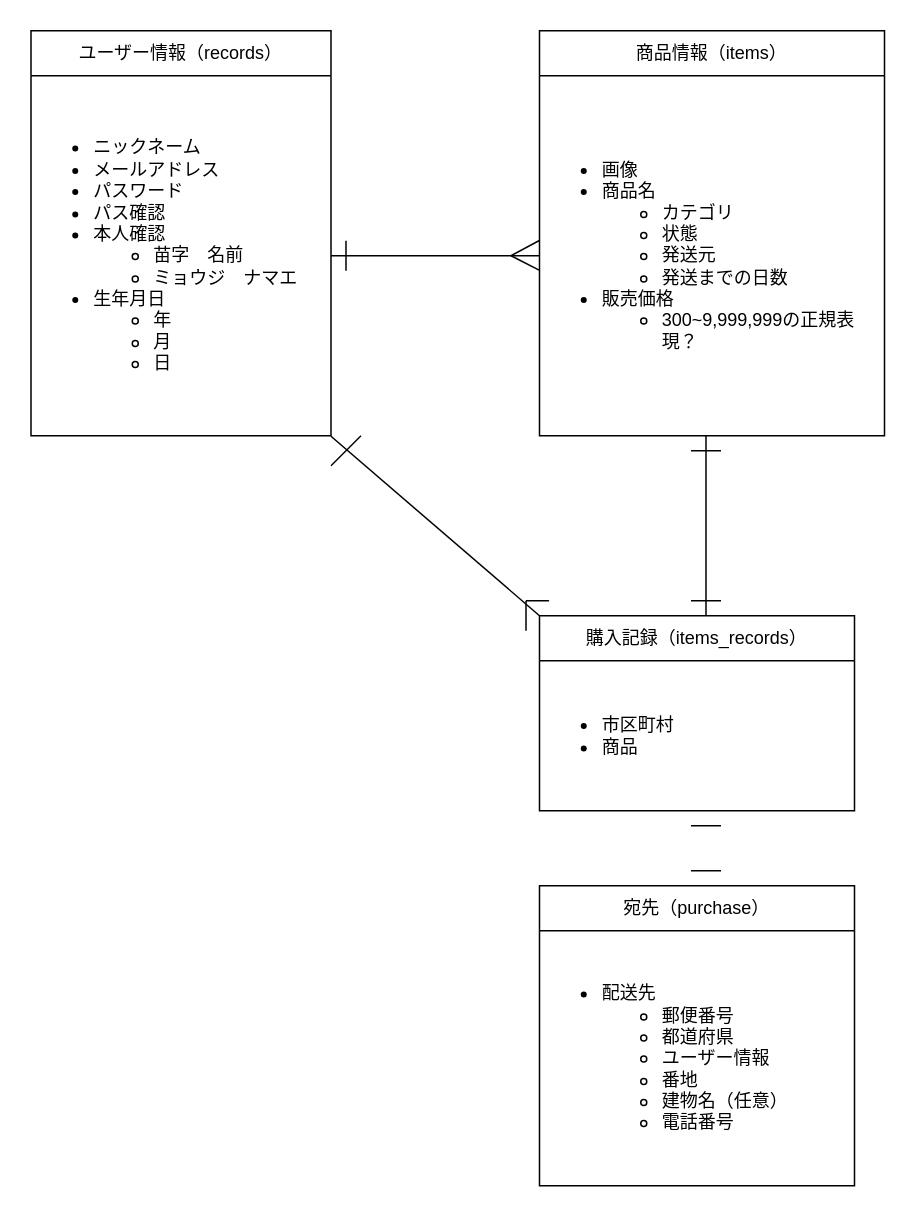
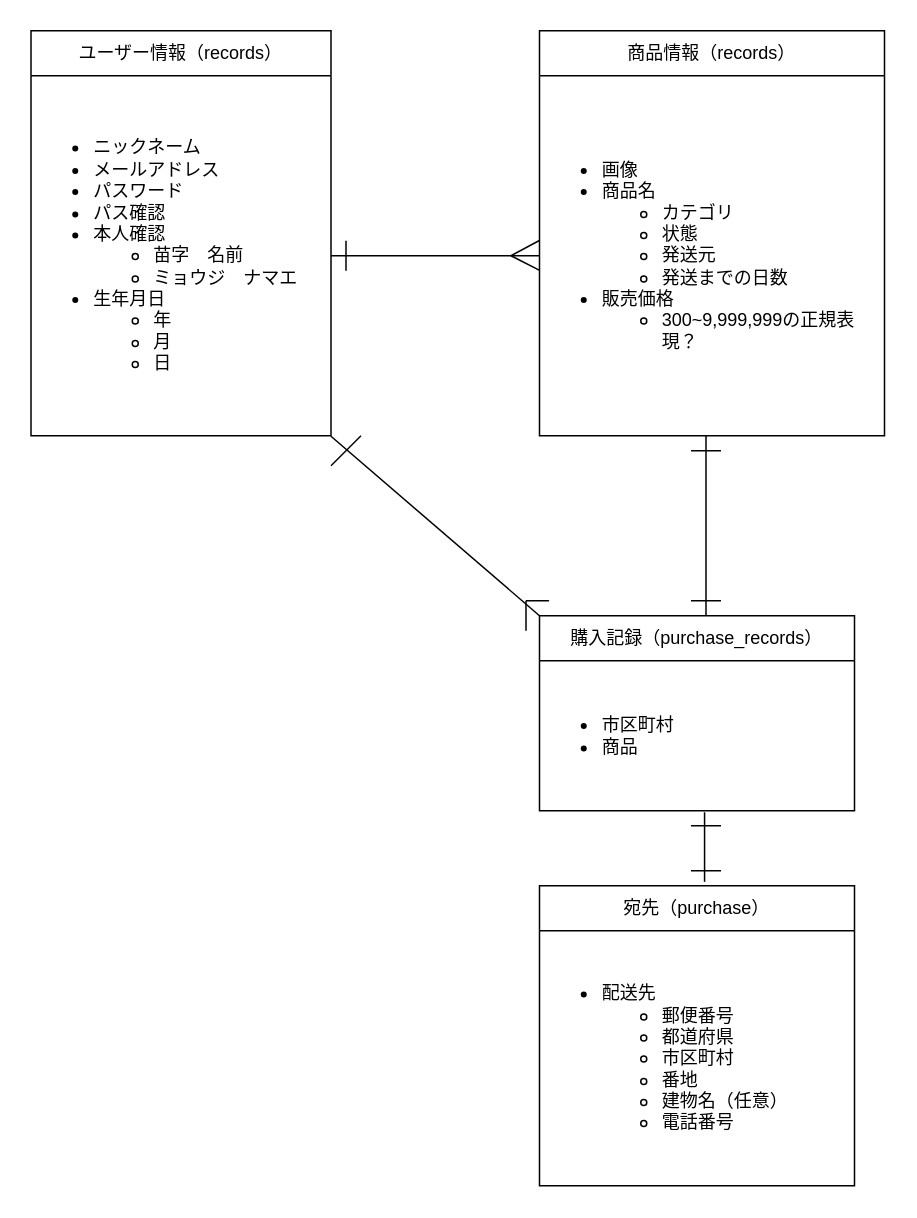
(712, 53) -> (712, 53)
(697, 638) -> (697, 638)
none -> (704, 848)
(605, 1058) -> (605, 1058)
